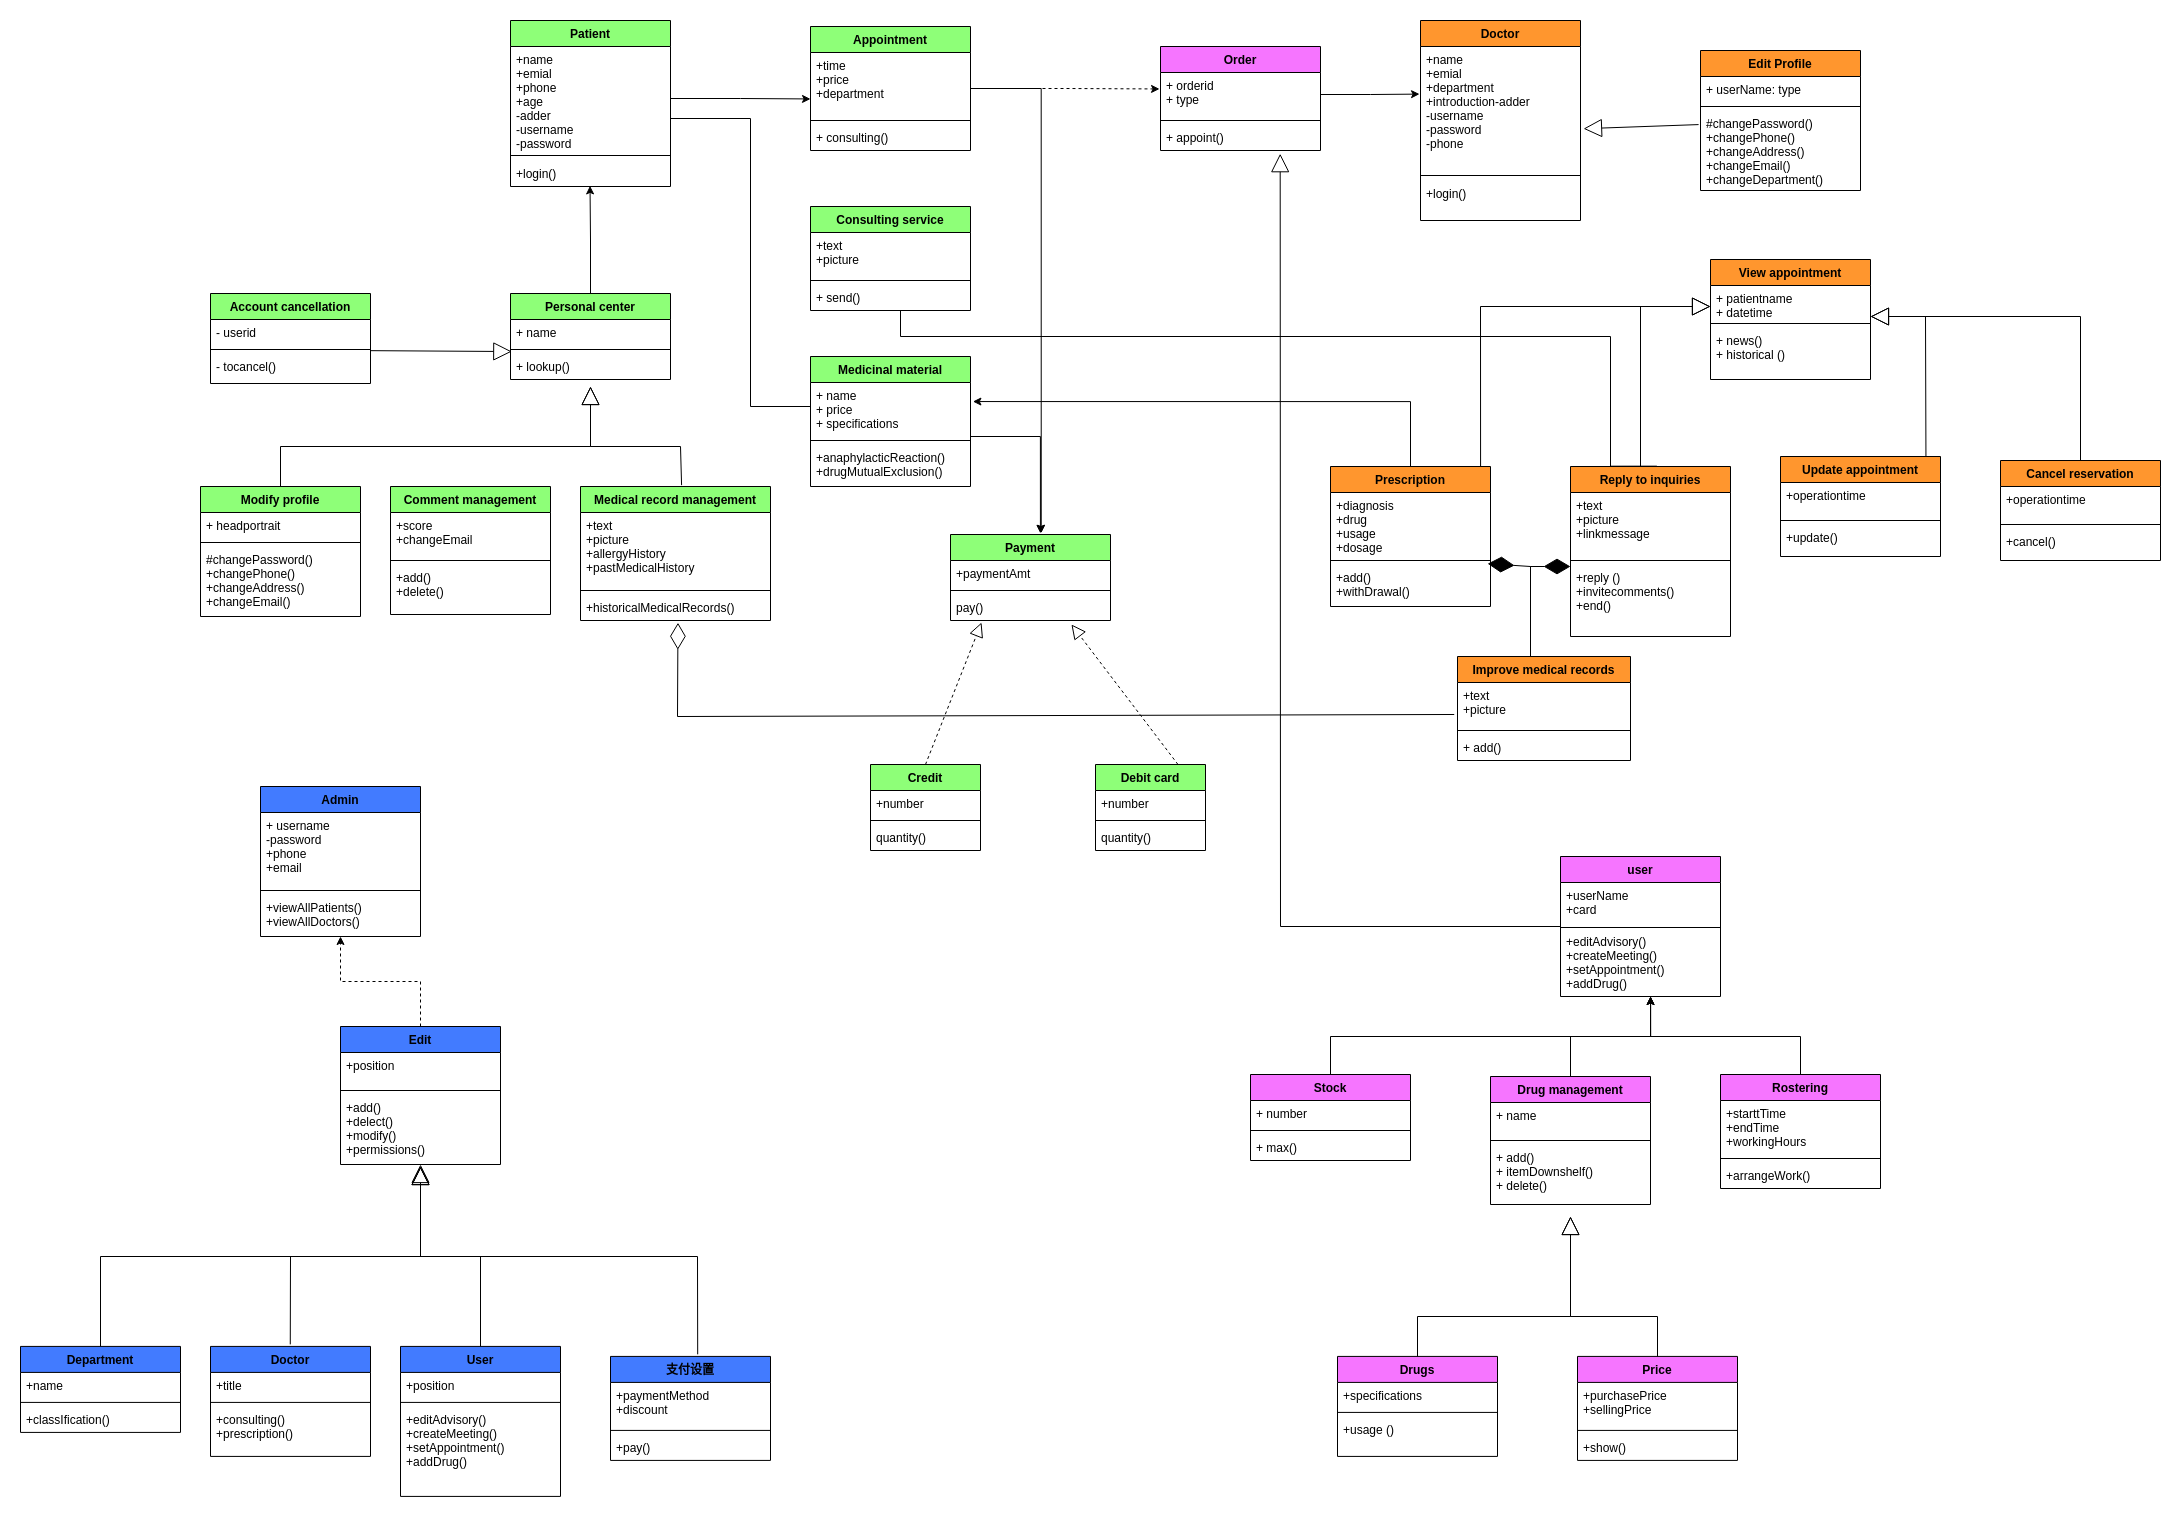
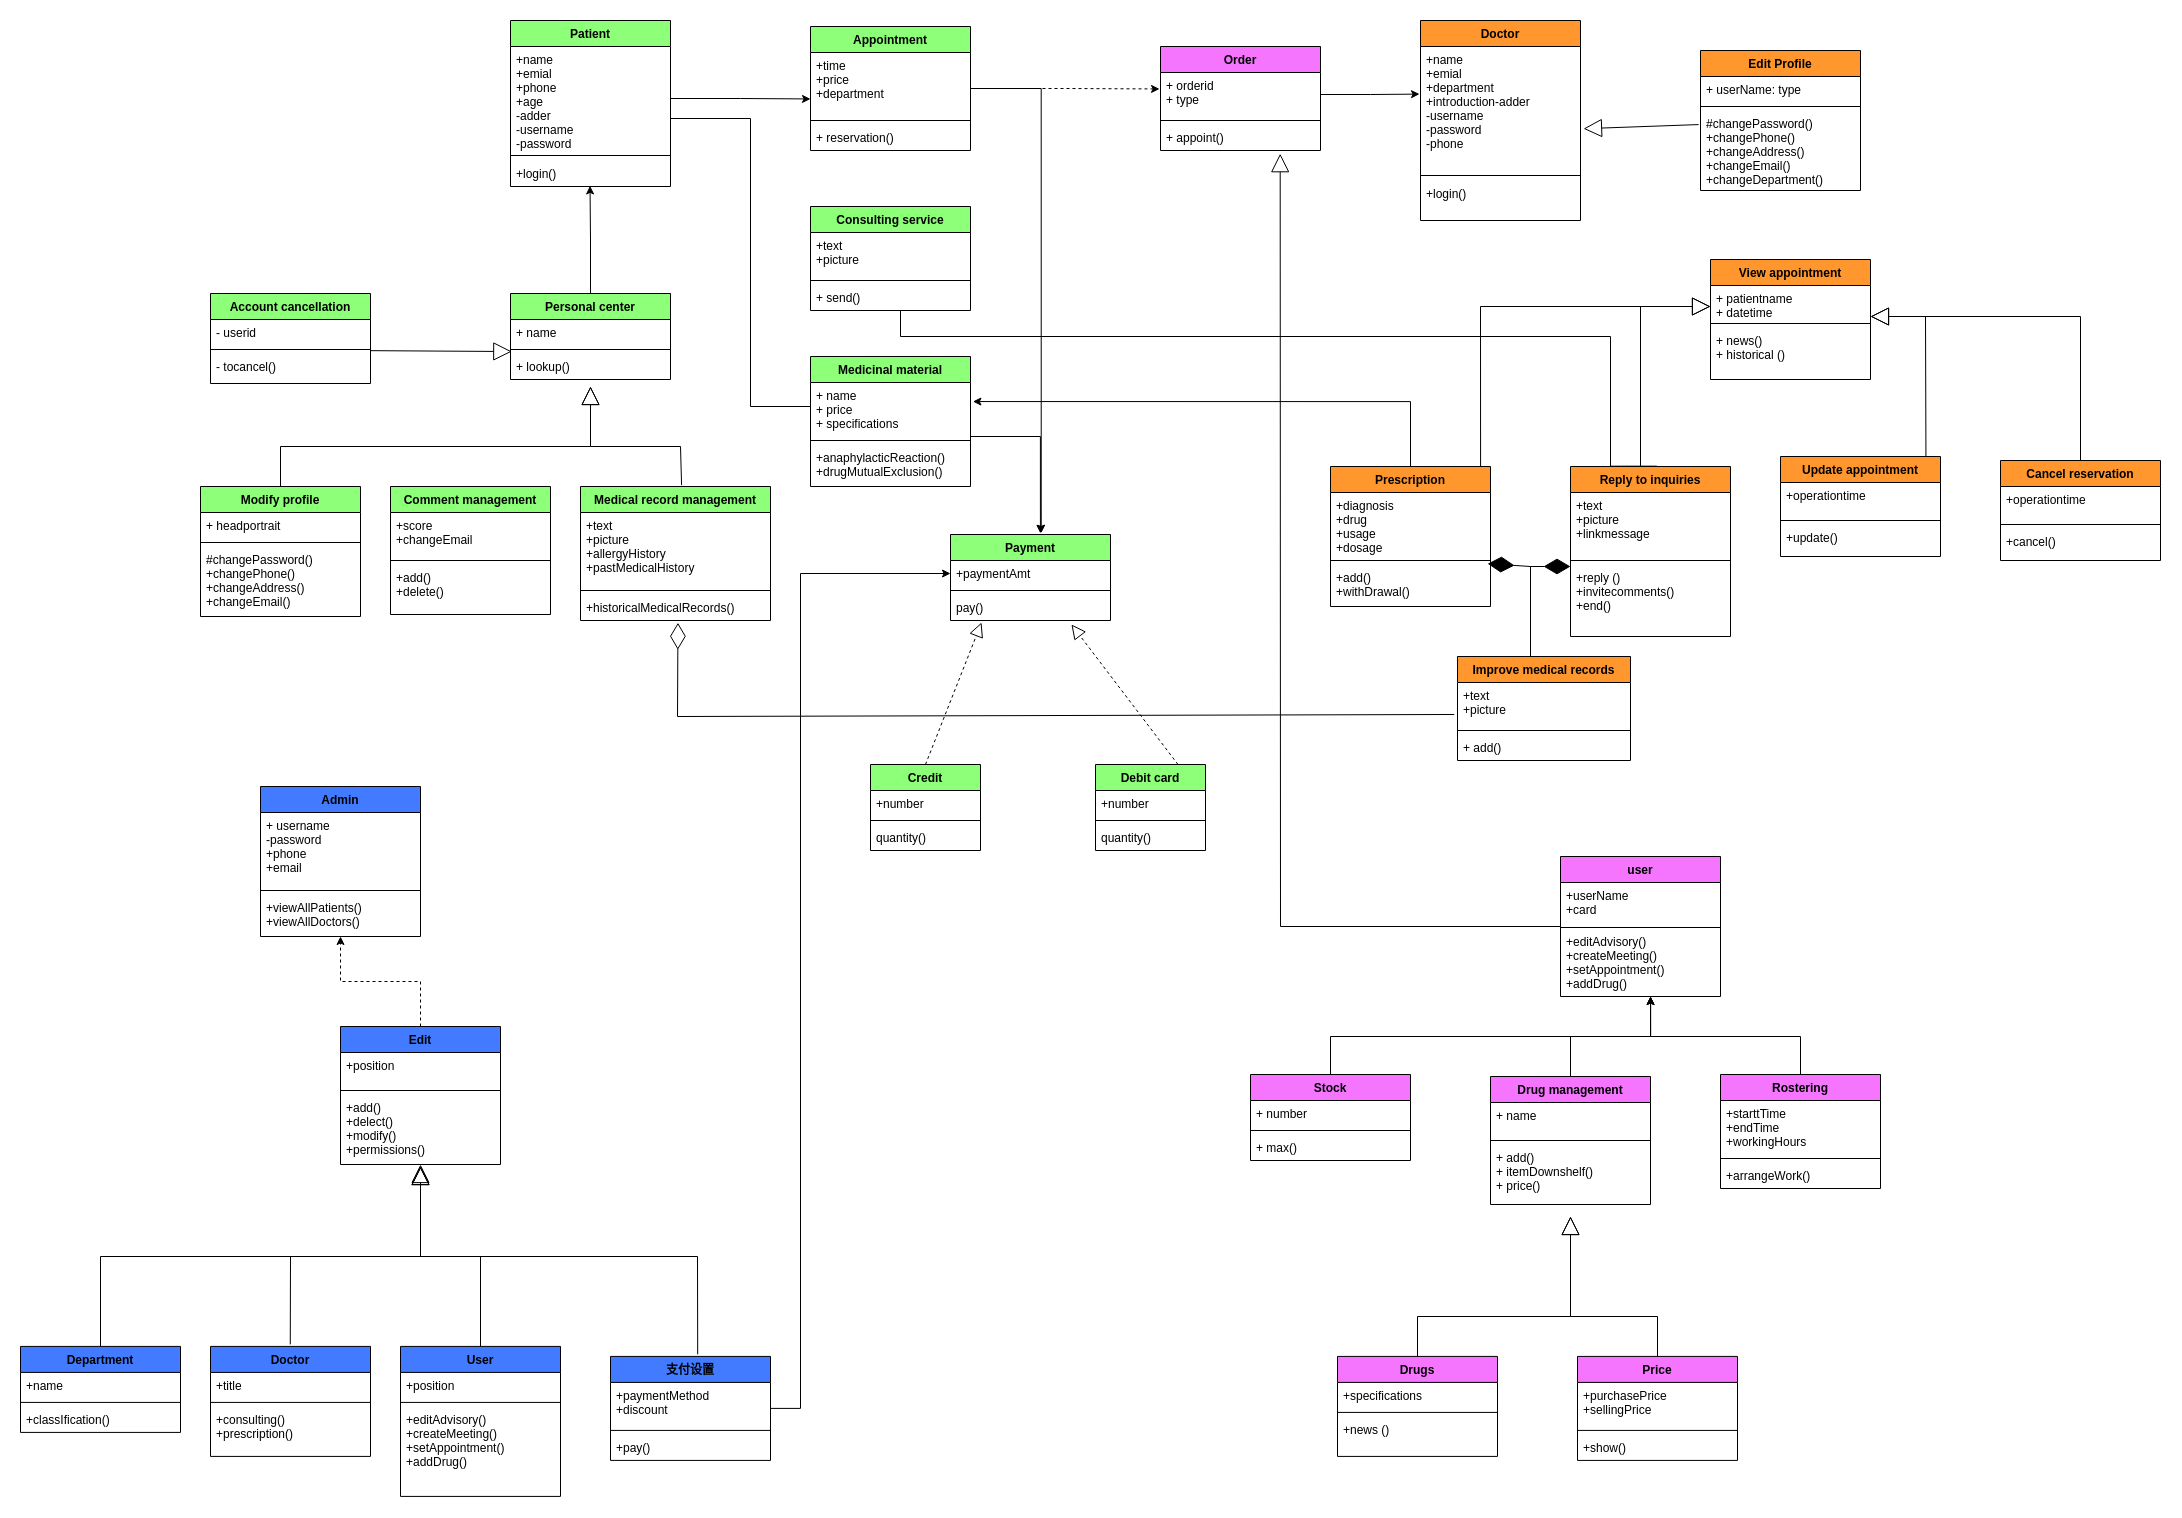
(860, 138) -> (865, 138)
none -> (801, 934)
(1518, 1158) -> (1518, 1158)
(1372, 1430) -> (1368, 1430)
